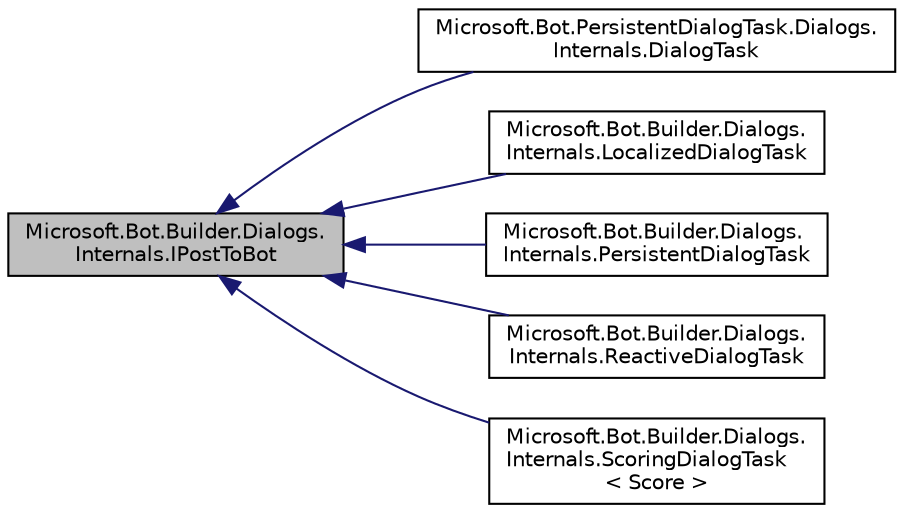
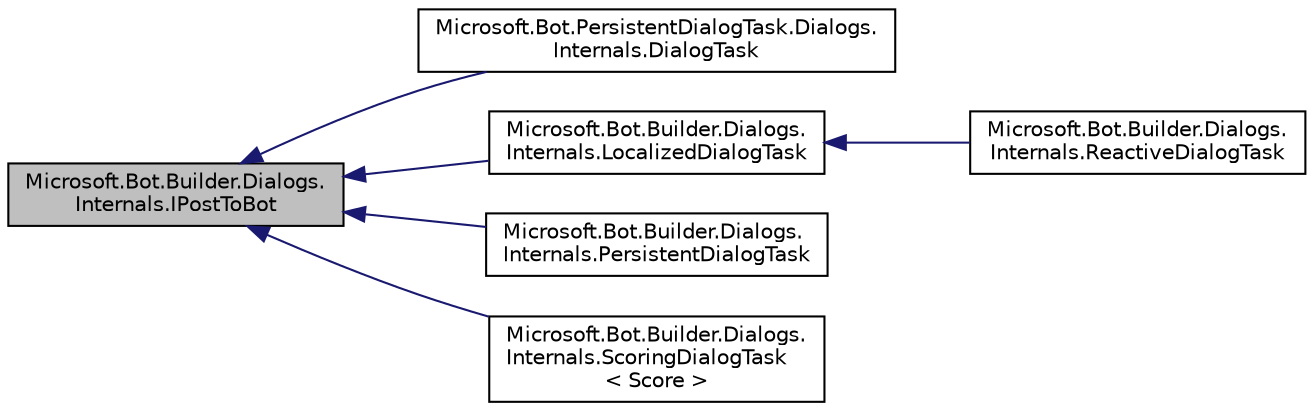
(427, 298) -> (908, 143)
